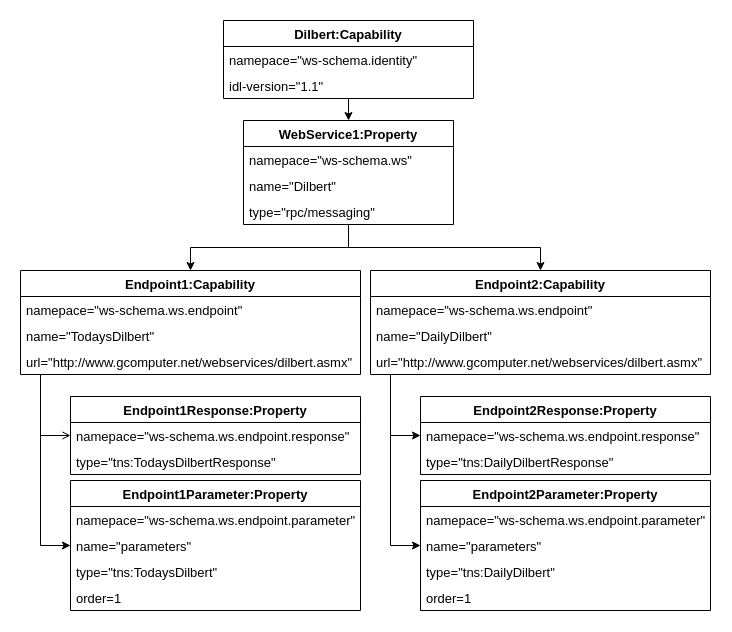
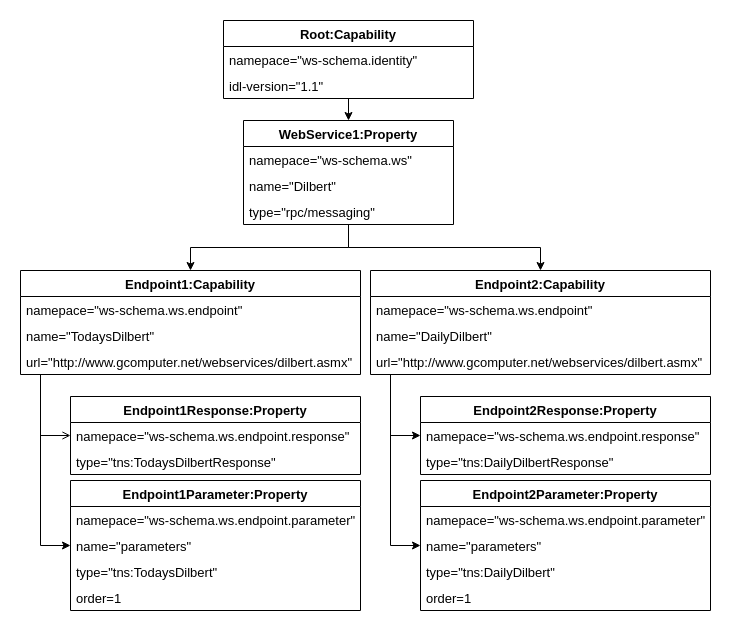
(348, 35) -> (348, 35)
